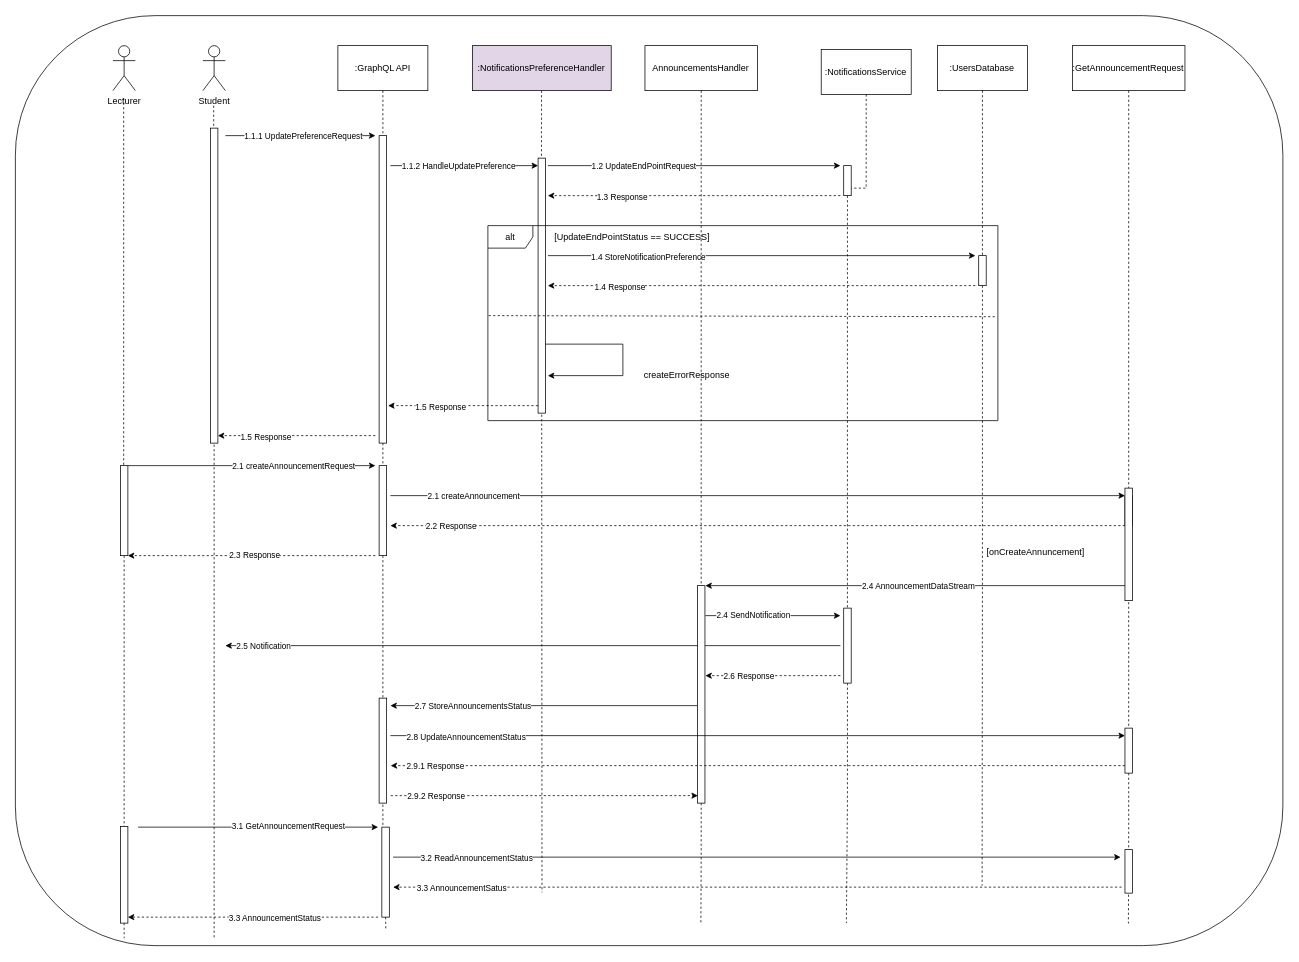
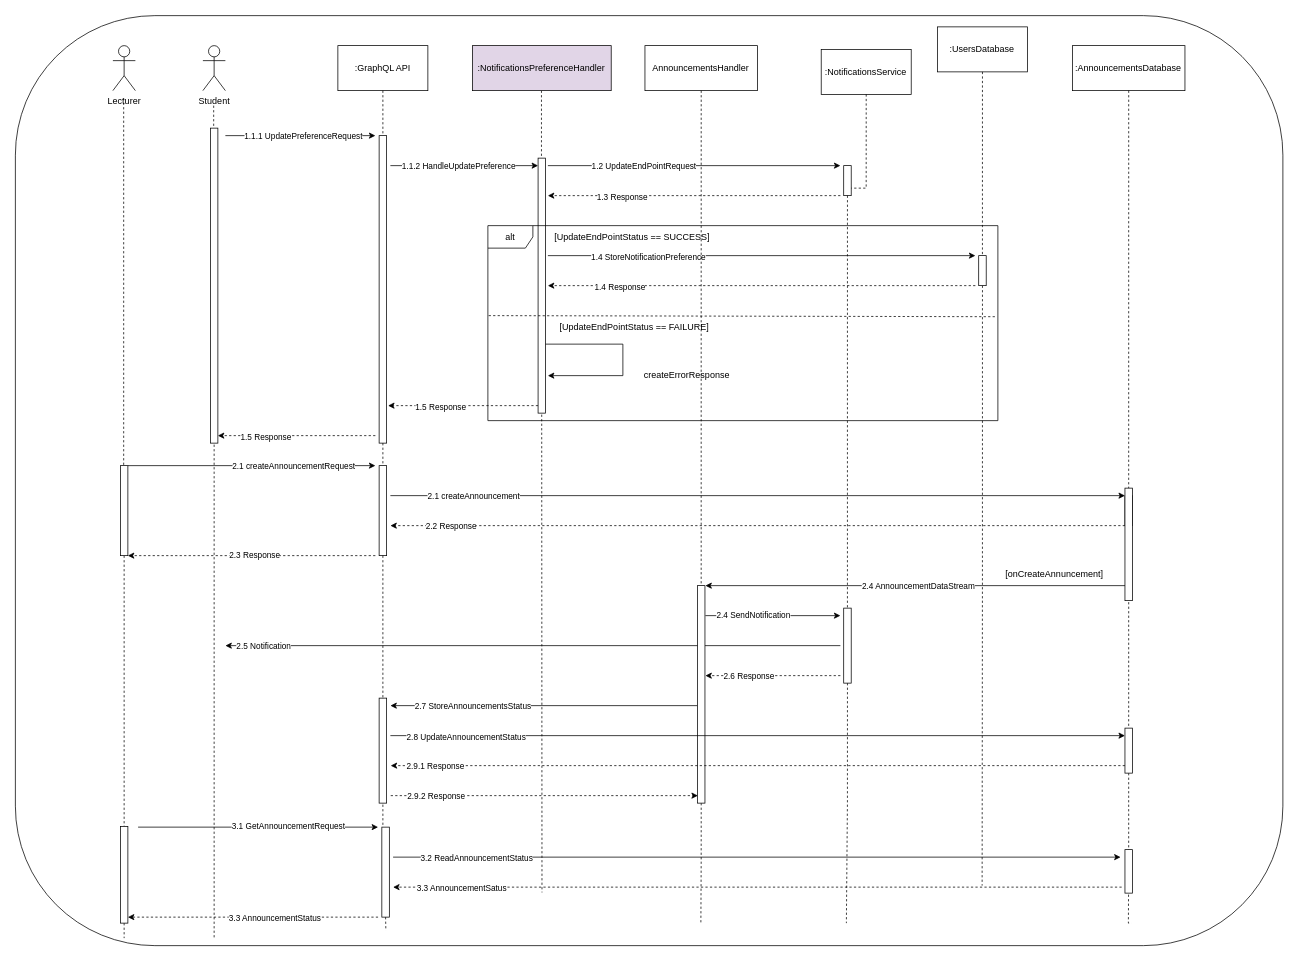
(982, 68) -> (982, 49)
(1128, 68) -> (1128, 68)
none -> (634, 327)
(1035, 552) -> (1054, 574)
